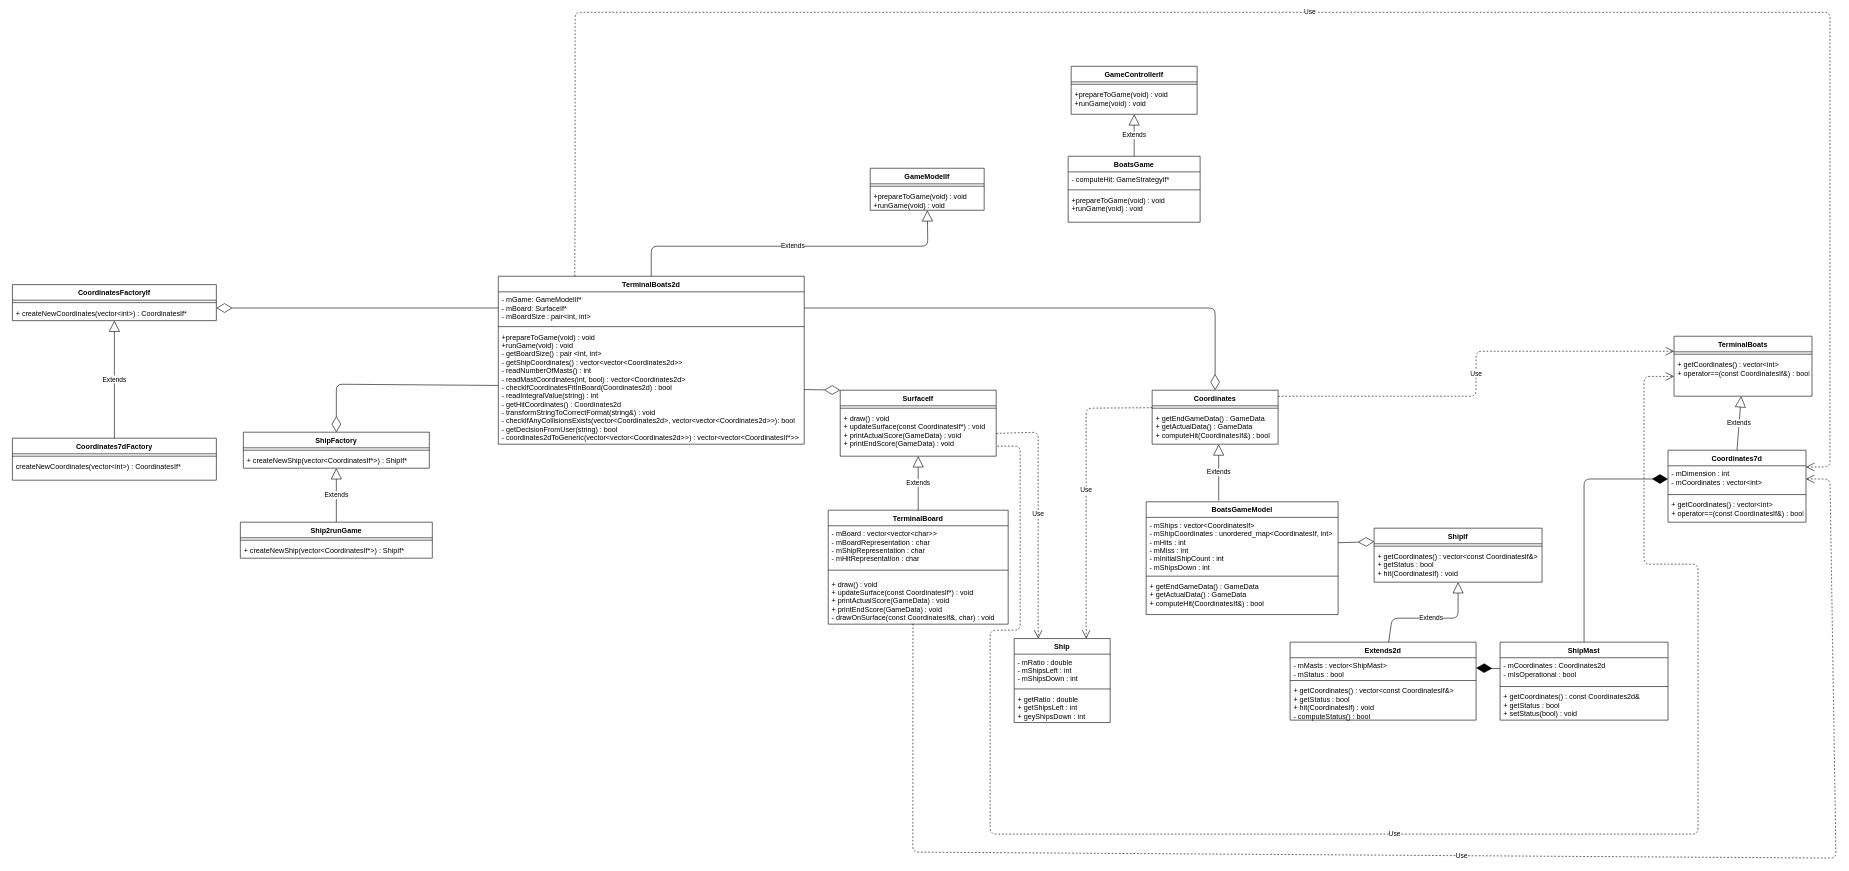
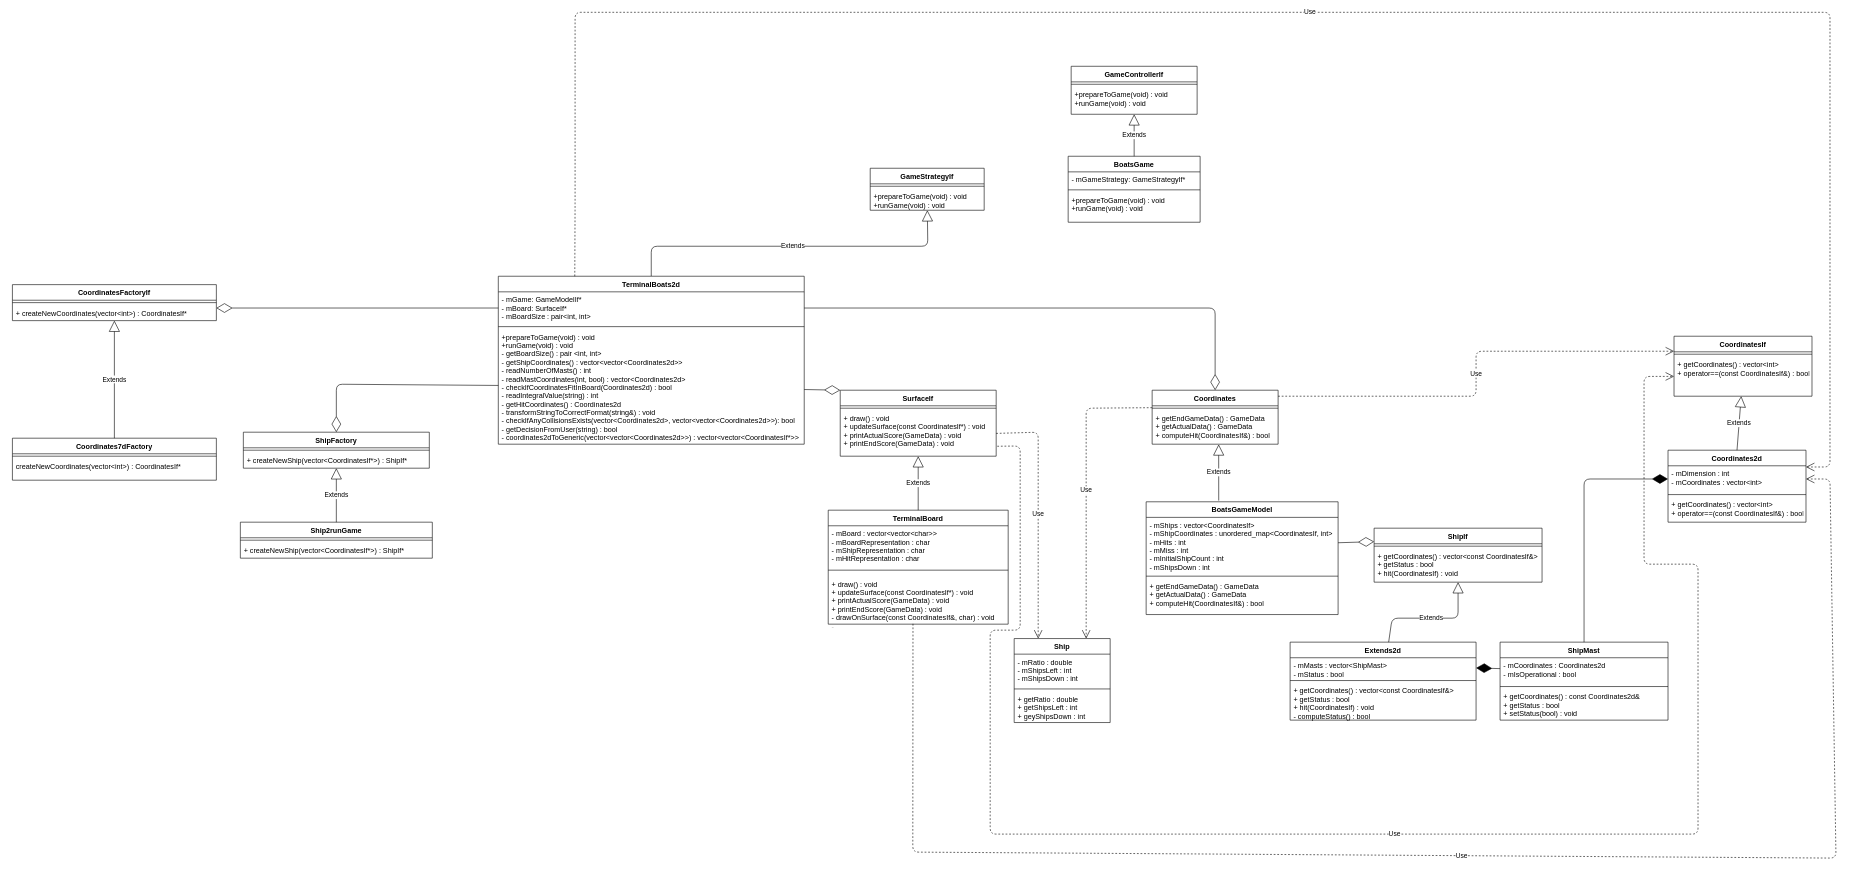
(927, 176) -> (927, 176)
(1126, 180) -> (1133, 180)
(1743, 344) -> (1743, 344)
(1737, 458) -> (1737, 458)
